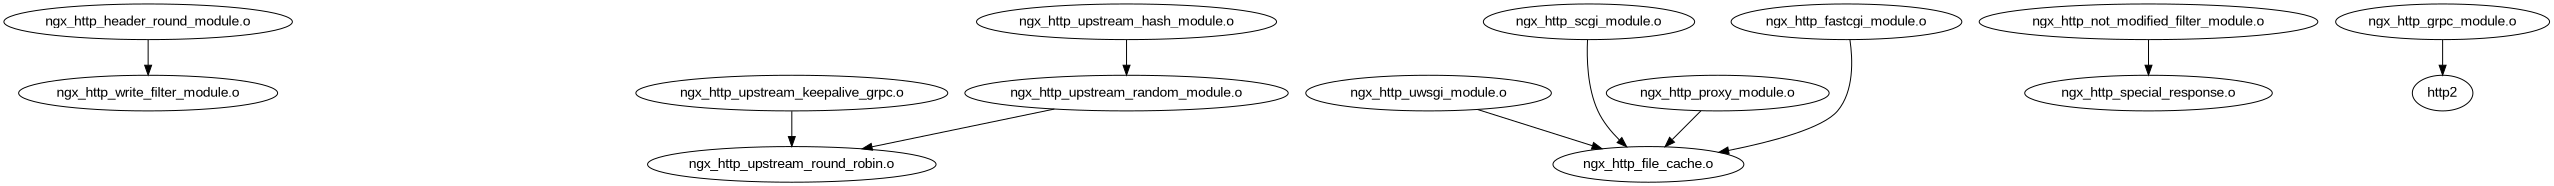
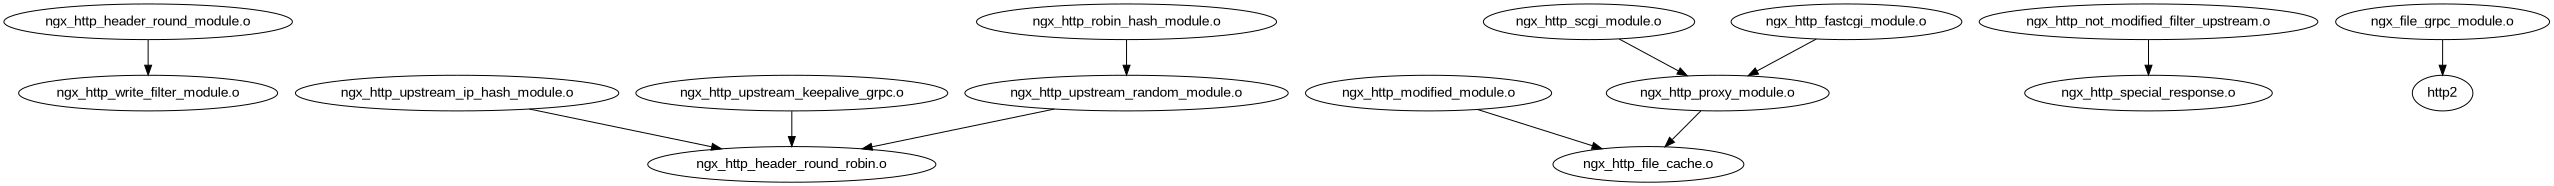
(1127, 22) -> (1127, 22)
(2149, 22) -> (2149, 22)
(2443, 22) -> (2443, 22)
none -> (457, 93)
(1429, 93) -> (1429, 93)
(1592, 94) -> (1649, 55)
(1820, 123) -> (1787, 55)
(792, 164) -> (792, 164)
